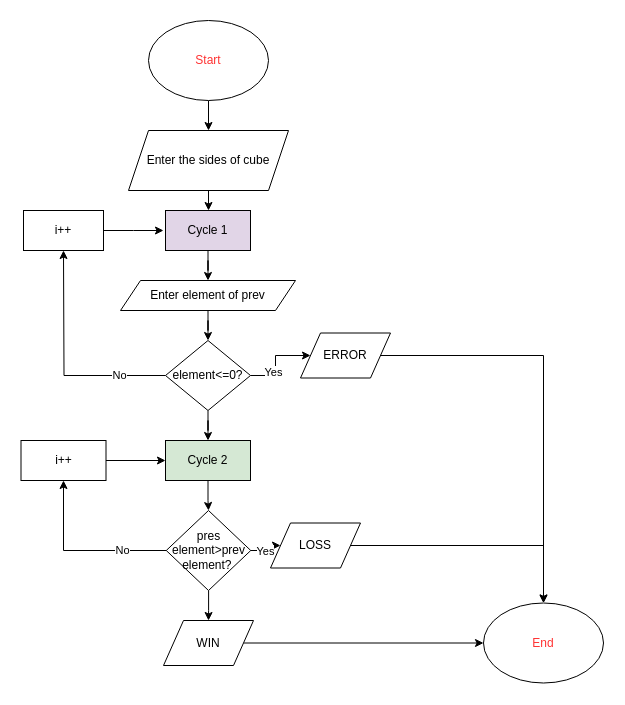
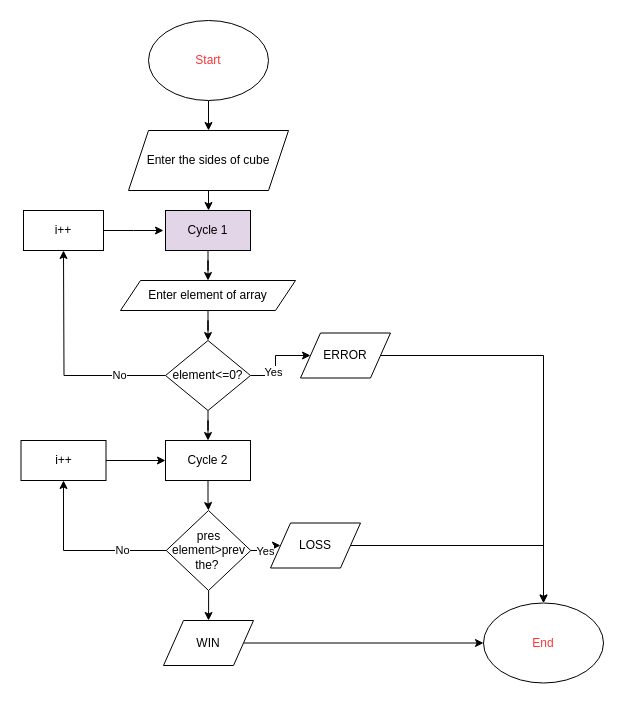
(208, 296) -> (208, 296)
(208, 461) -> (208, 461)
(209, 551) -> (209, 551)
